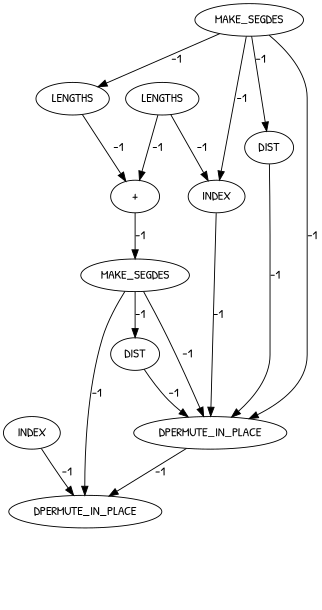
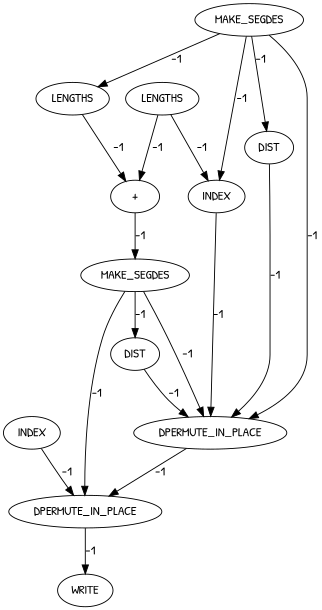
none -> (85, 590)
